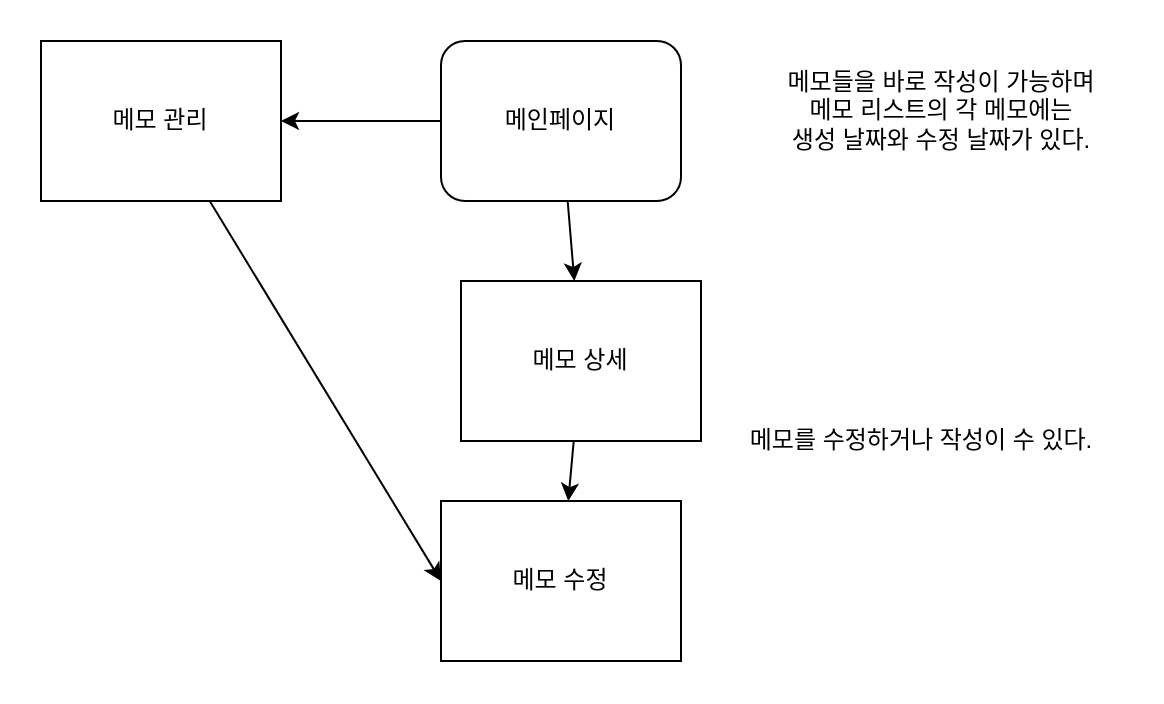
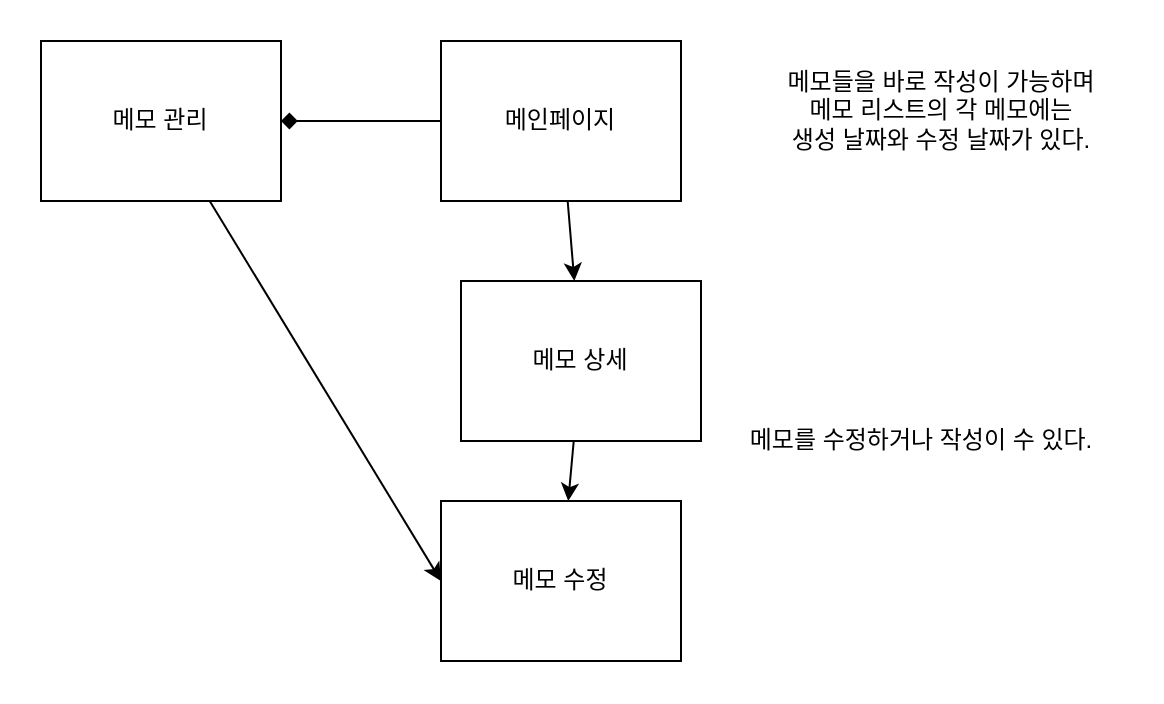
(296, 121) -> (297, 121)
(561, 121) -> (561, 121)
